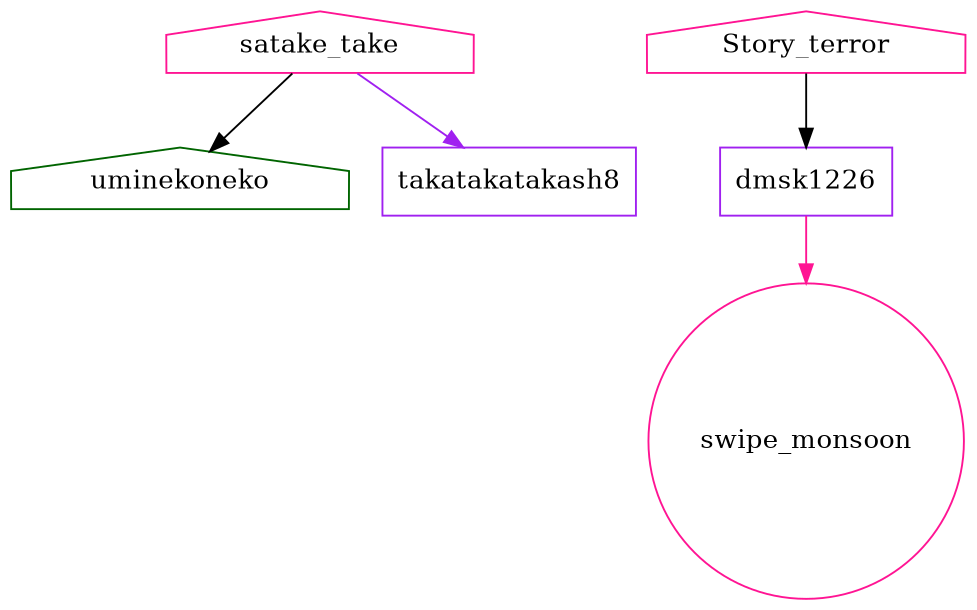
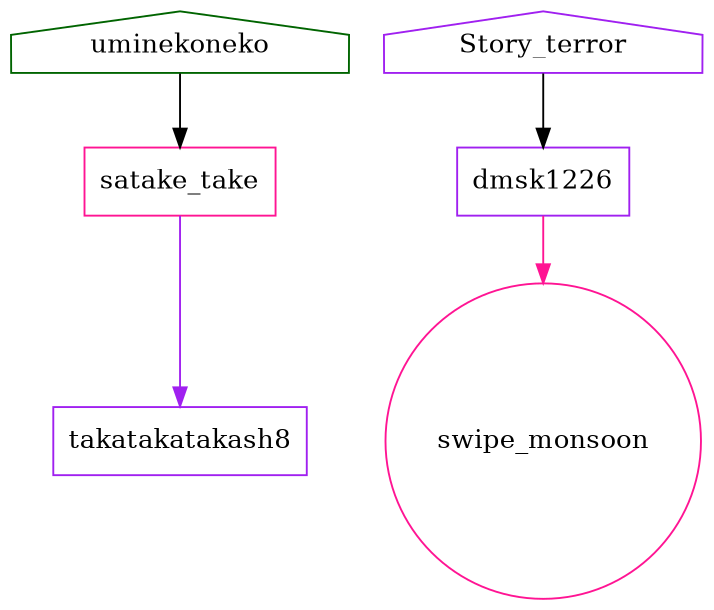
(320, 45) -> (180, 182)
(806, 45) -> (543, 45)
(258, 106) -> (180, 101)
